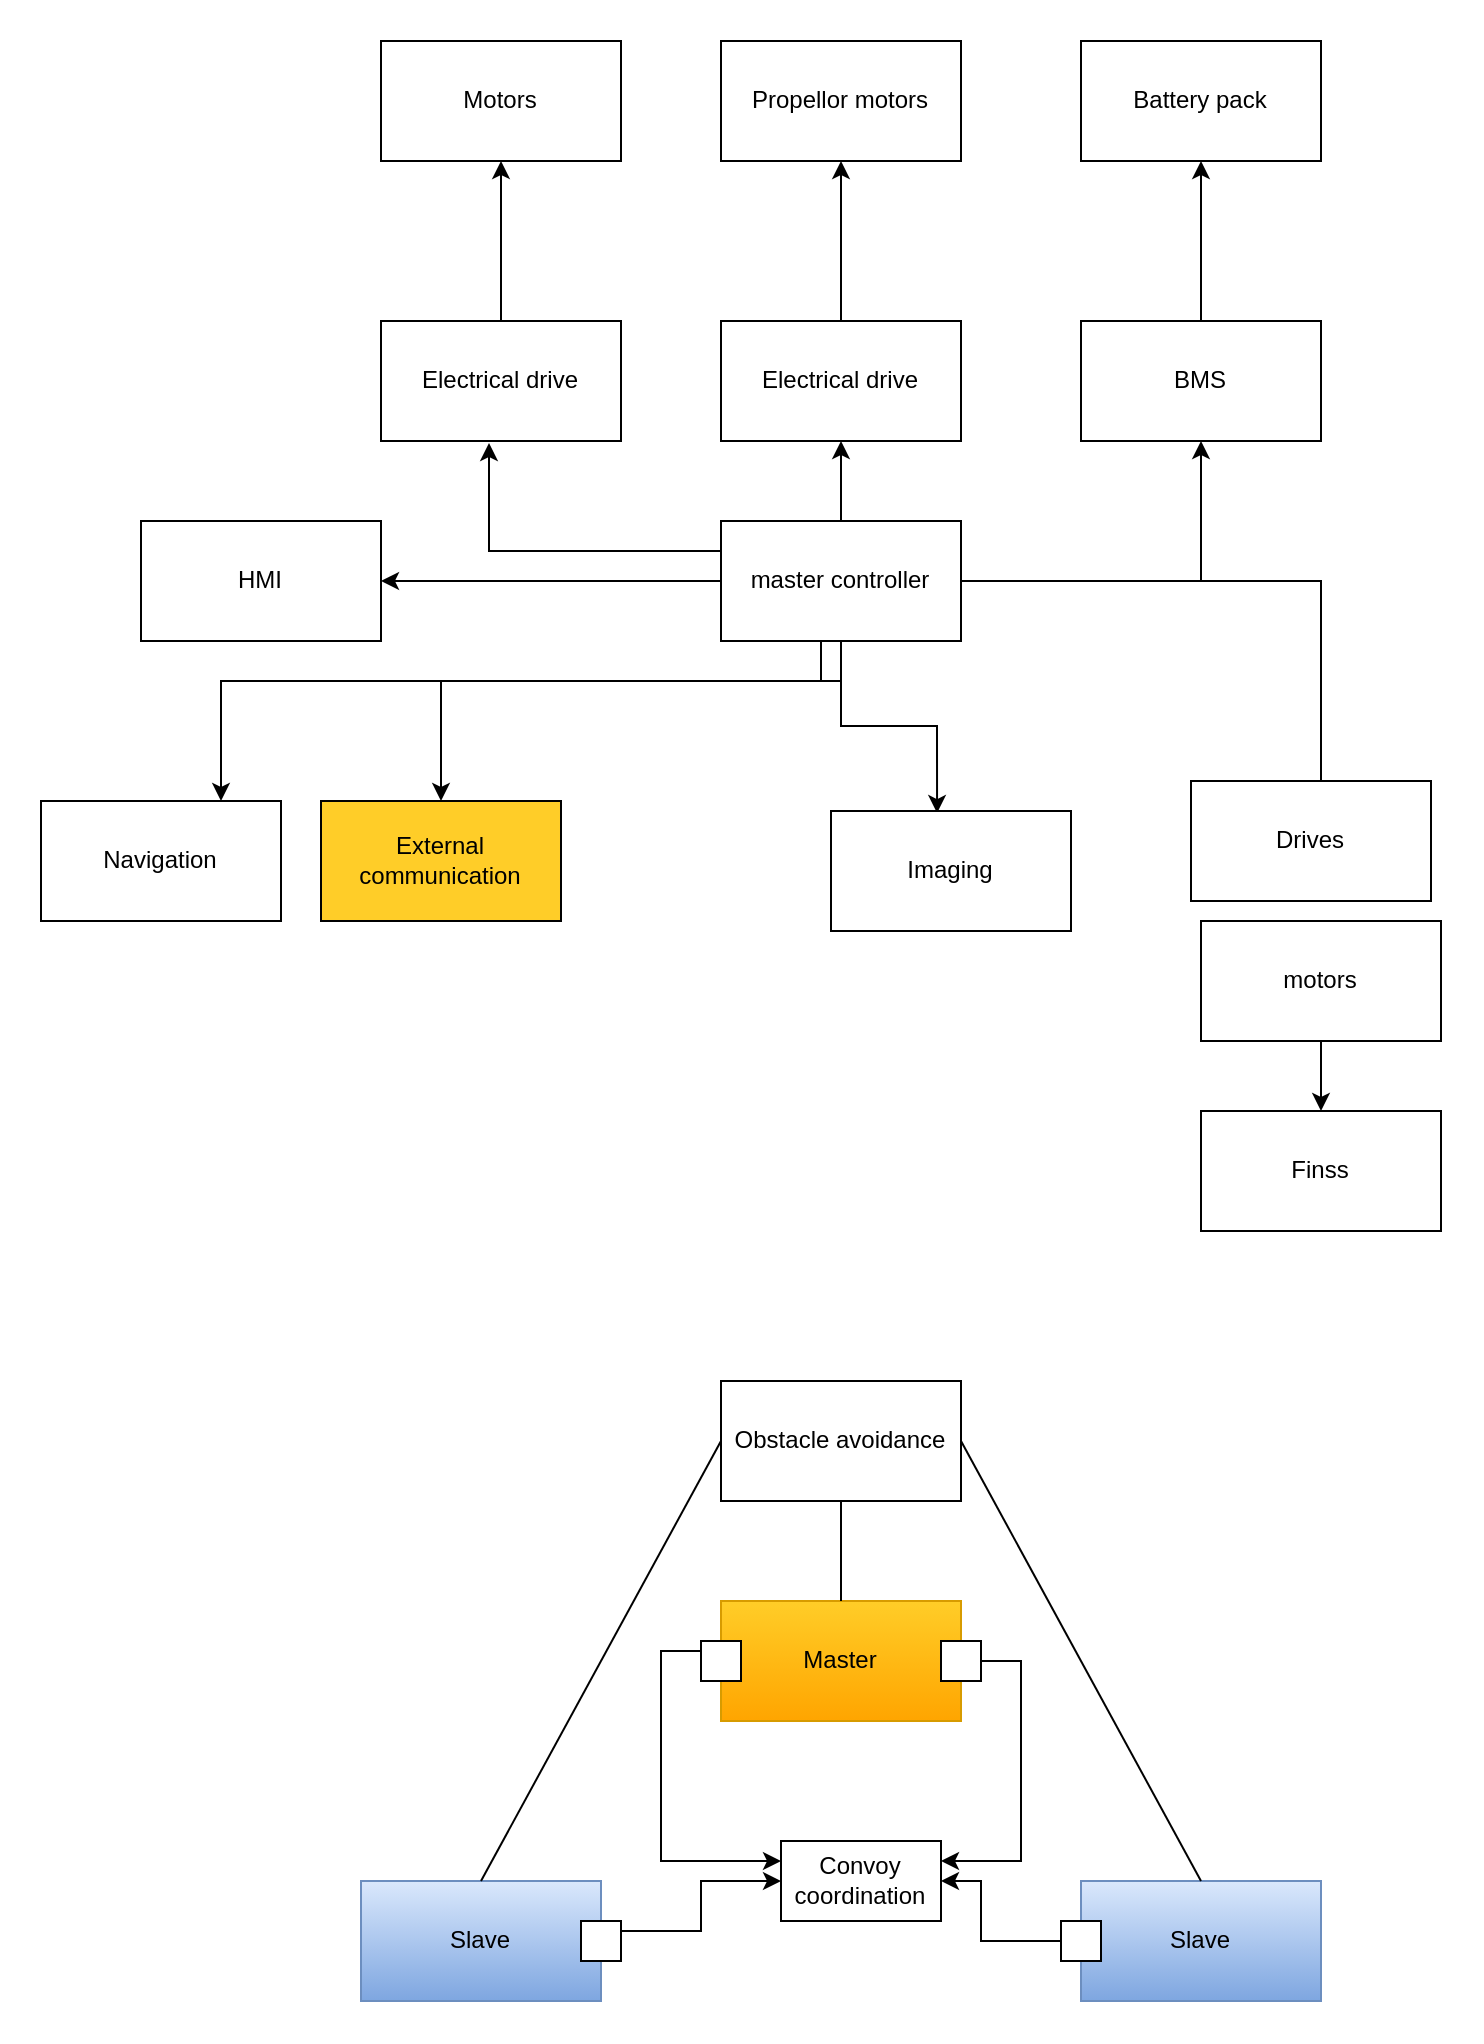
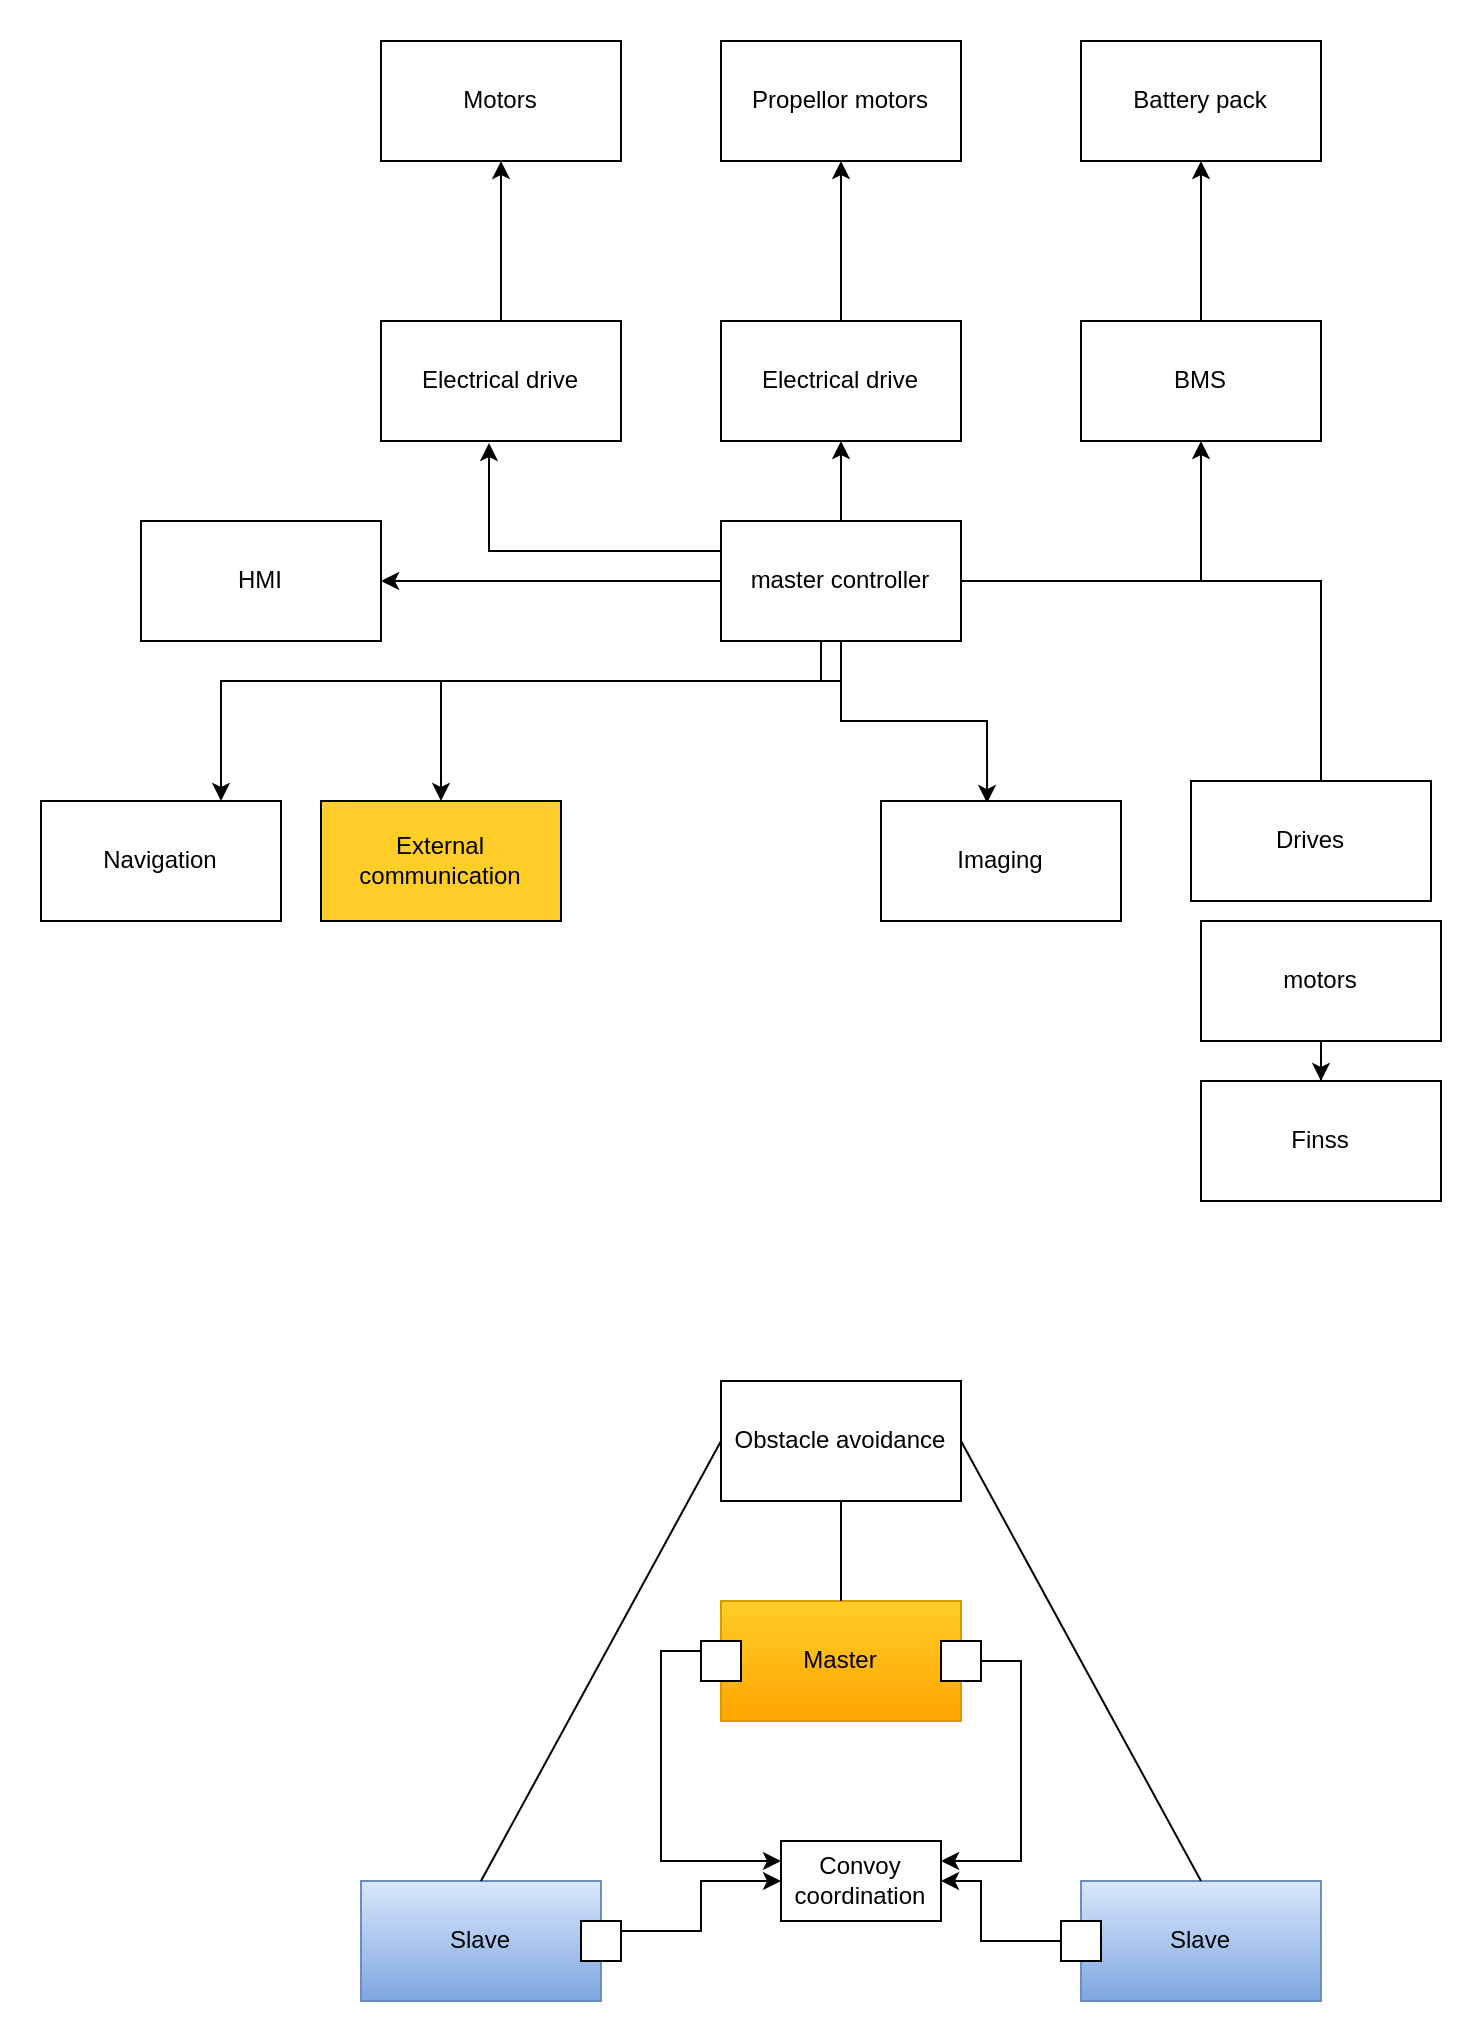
(951, 871) -> (1001, 861)
(1321, 1171) -> (1321, 1141)
